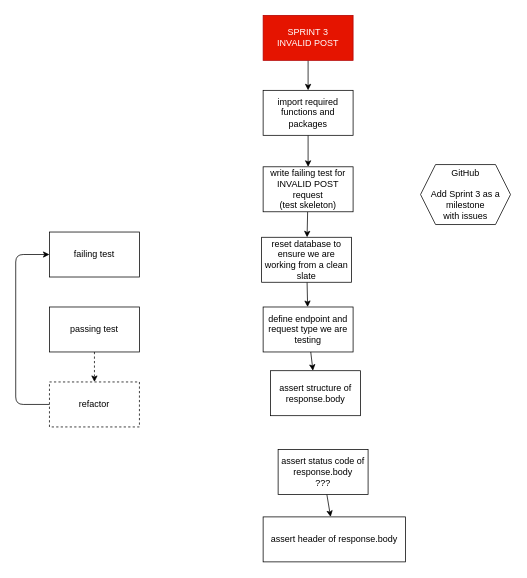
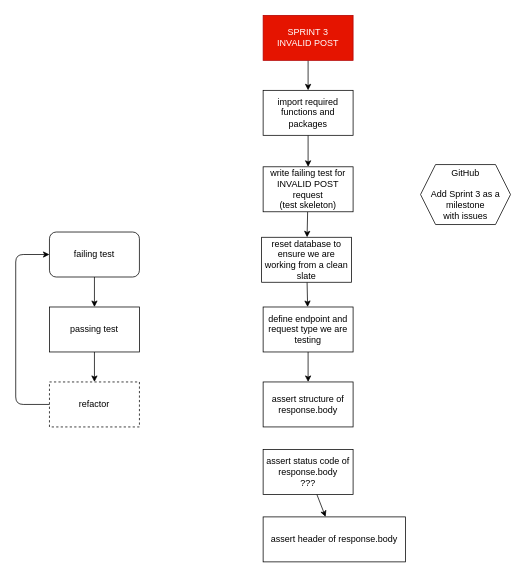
(94, 255) -> (94, 255)
none -> (94, 289)
(94, 363) -> (94, 363)
(315, 393) -> (308, 405)
(323, 472) -> (308, 472)
